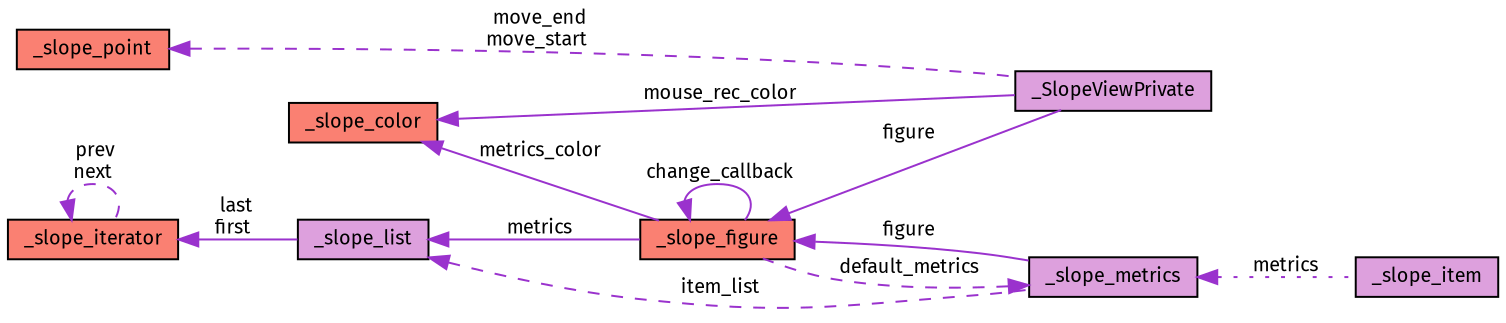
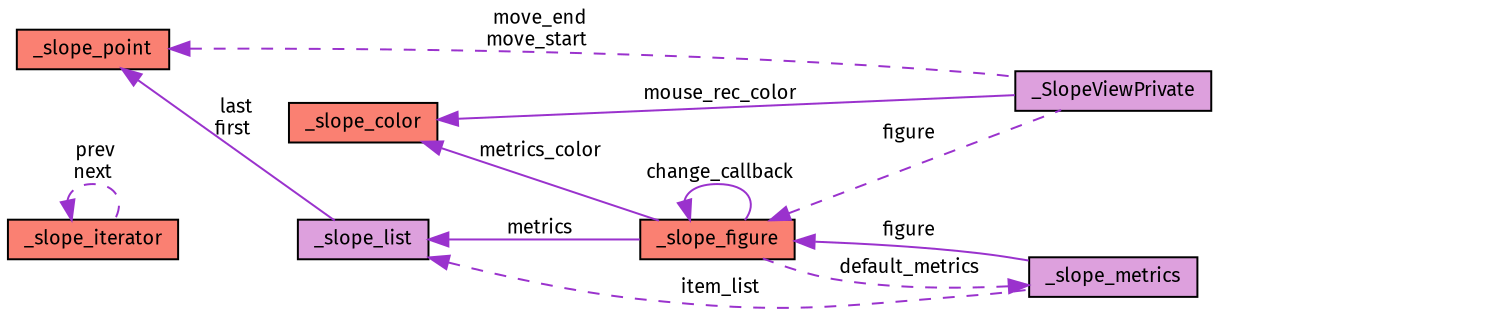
(925, 162) -> (925, 162)
(248, 239) -> (236, 150)
(1427, 277) -> none
